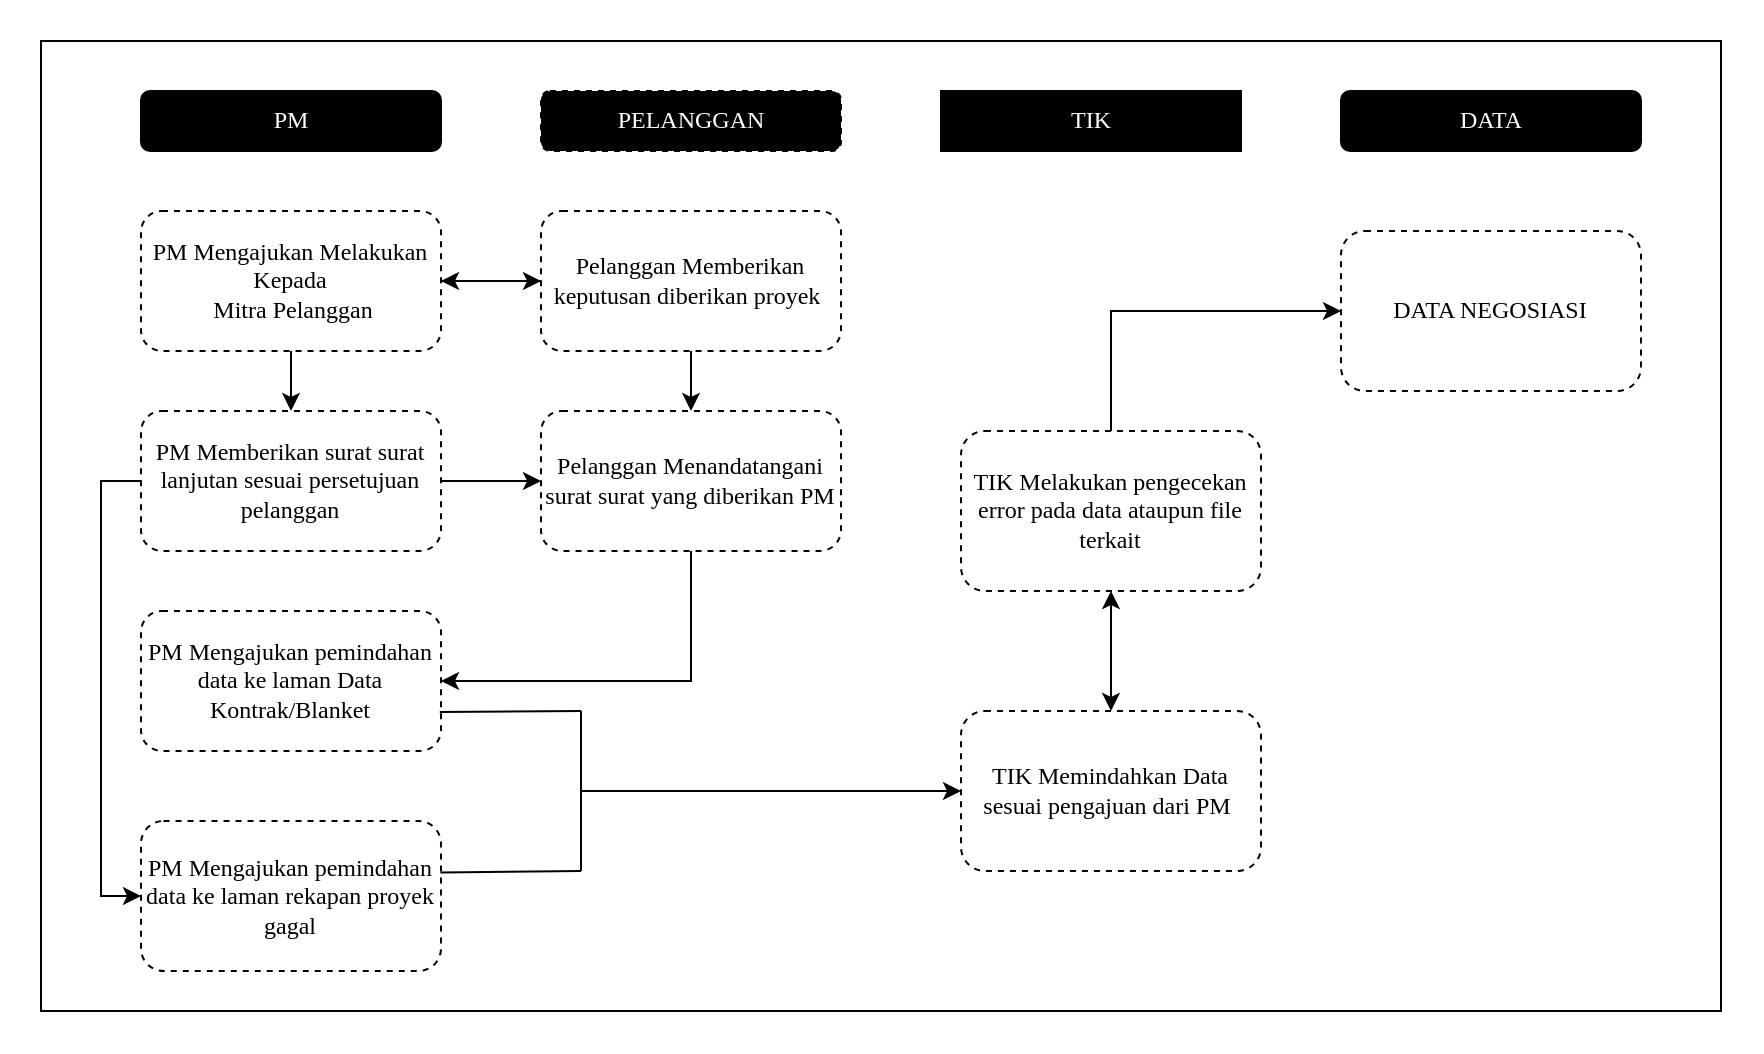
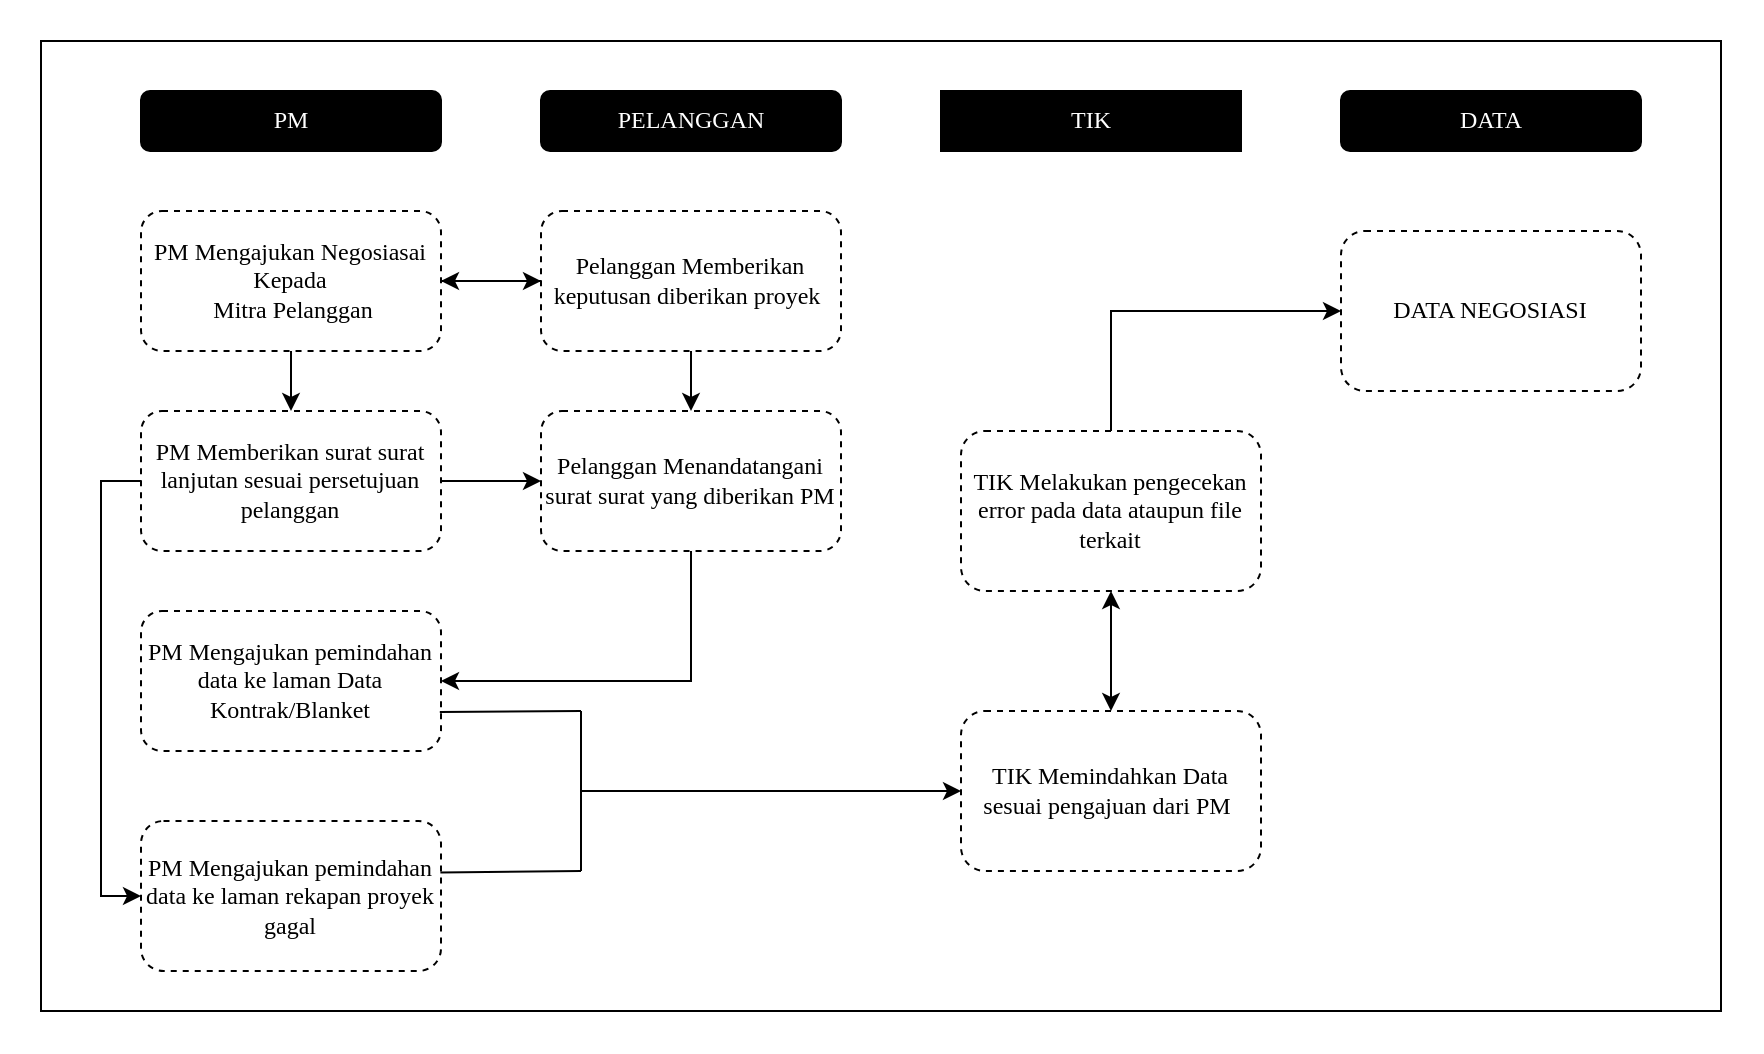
(691, 121) -> (691, 121)
(291, 281) -> (291, 281)
